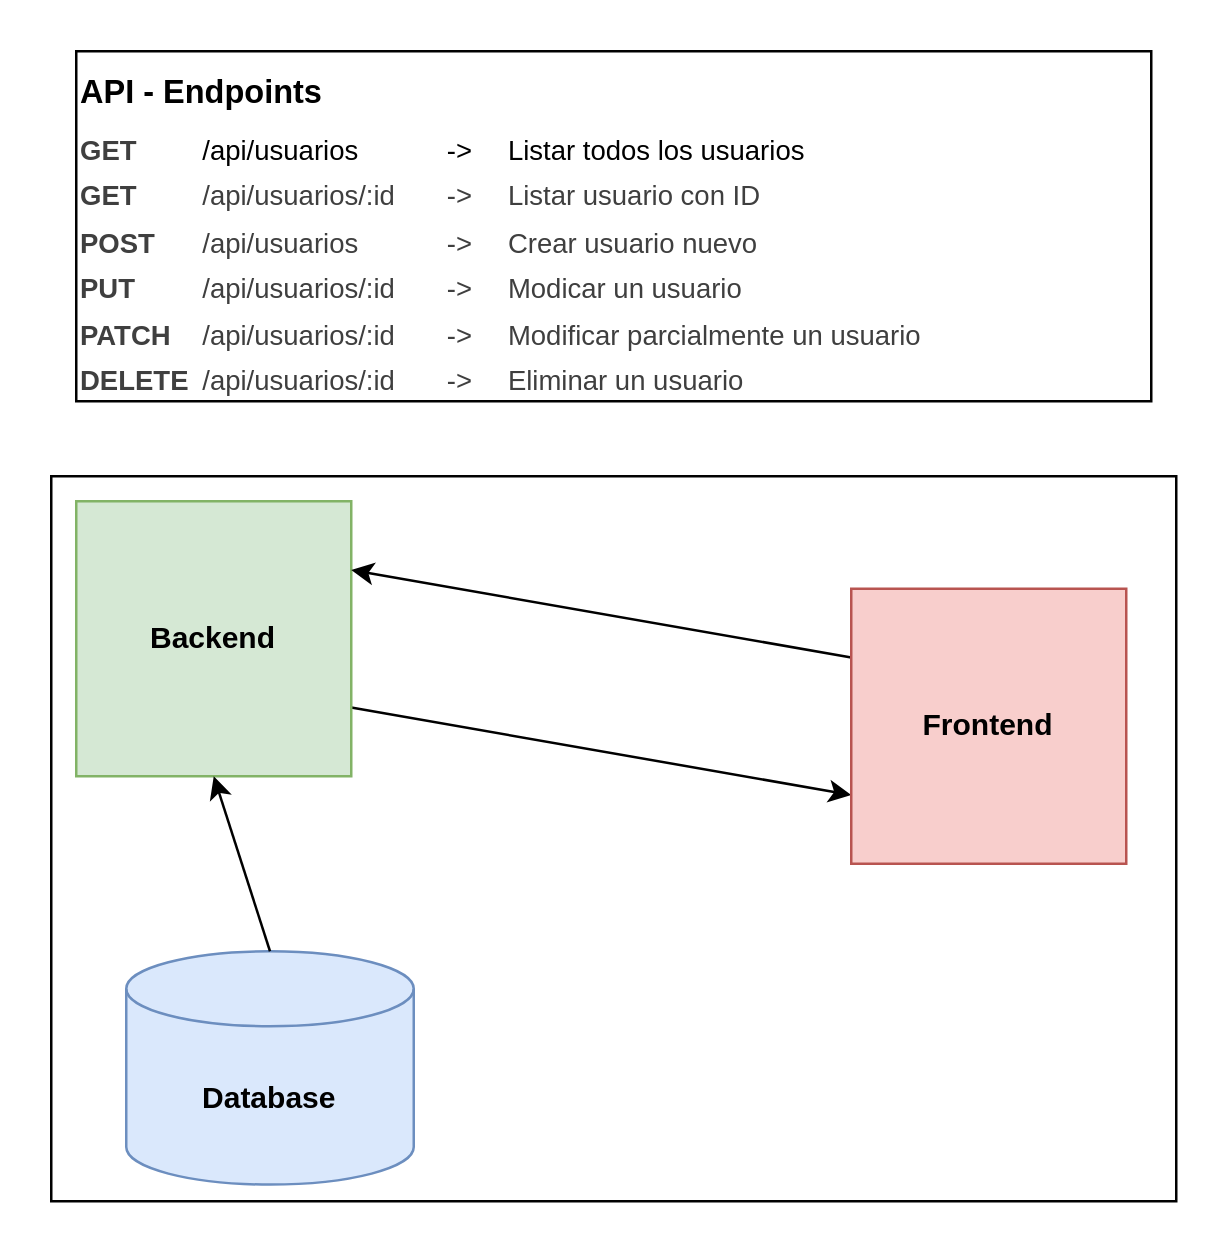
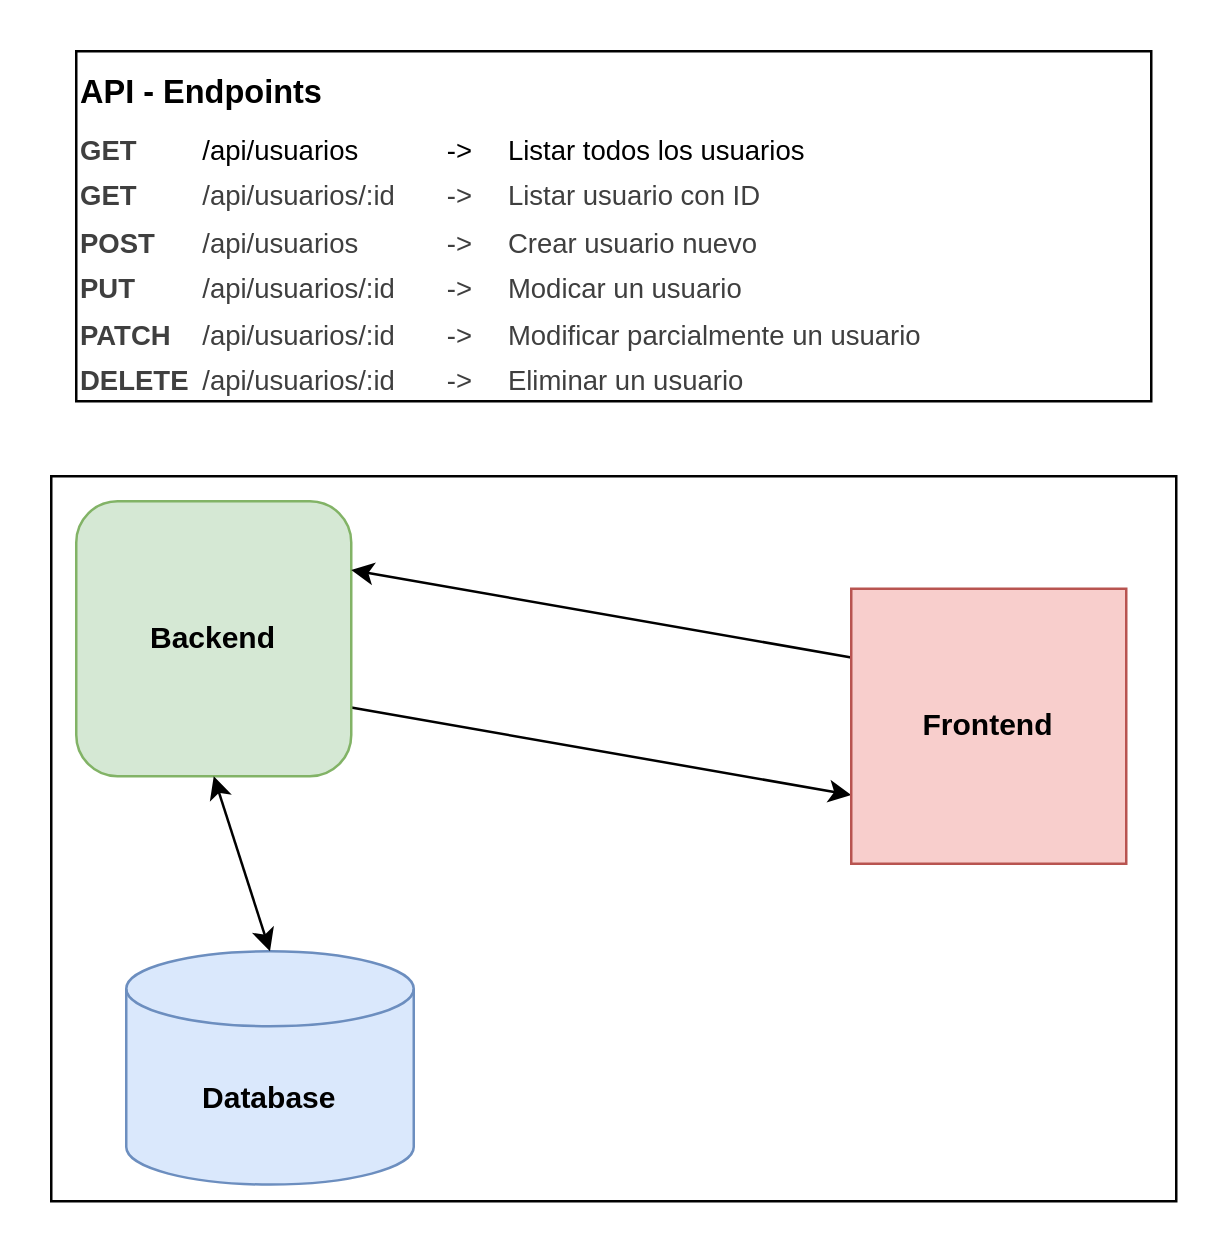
(214, 639) -> (214, 639)
(267, 941) -> (264, 933)
